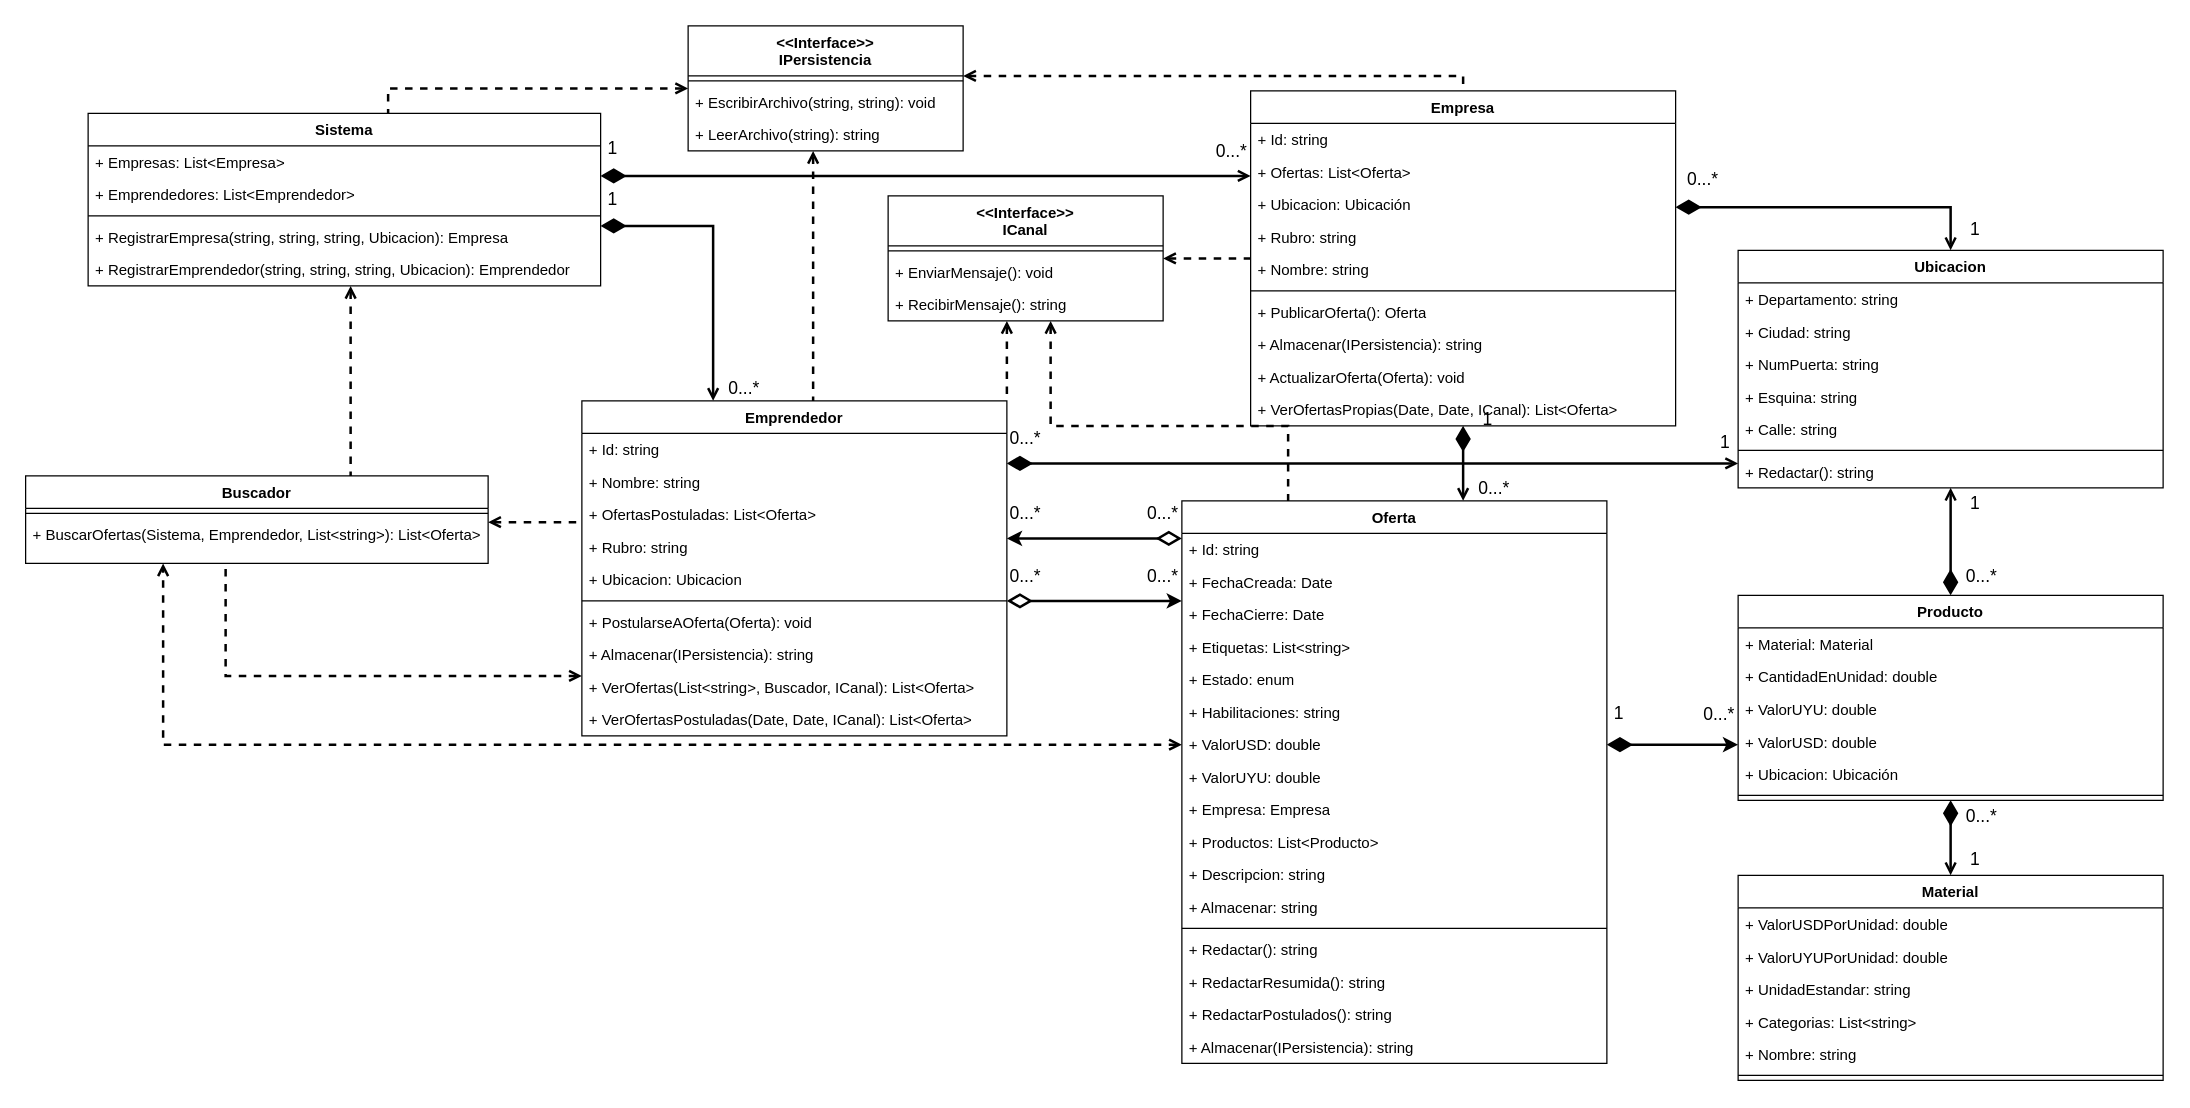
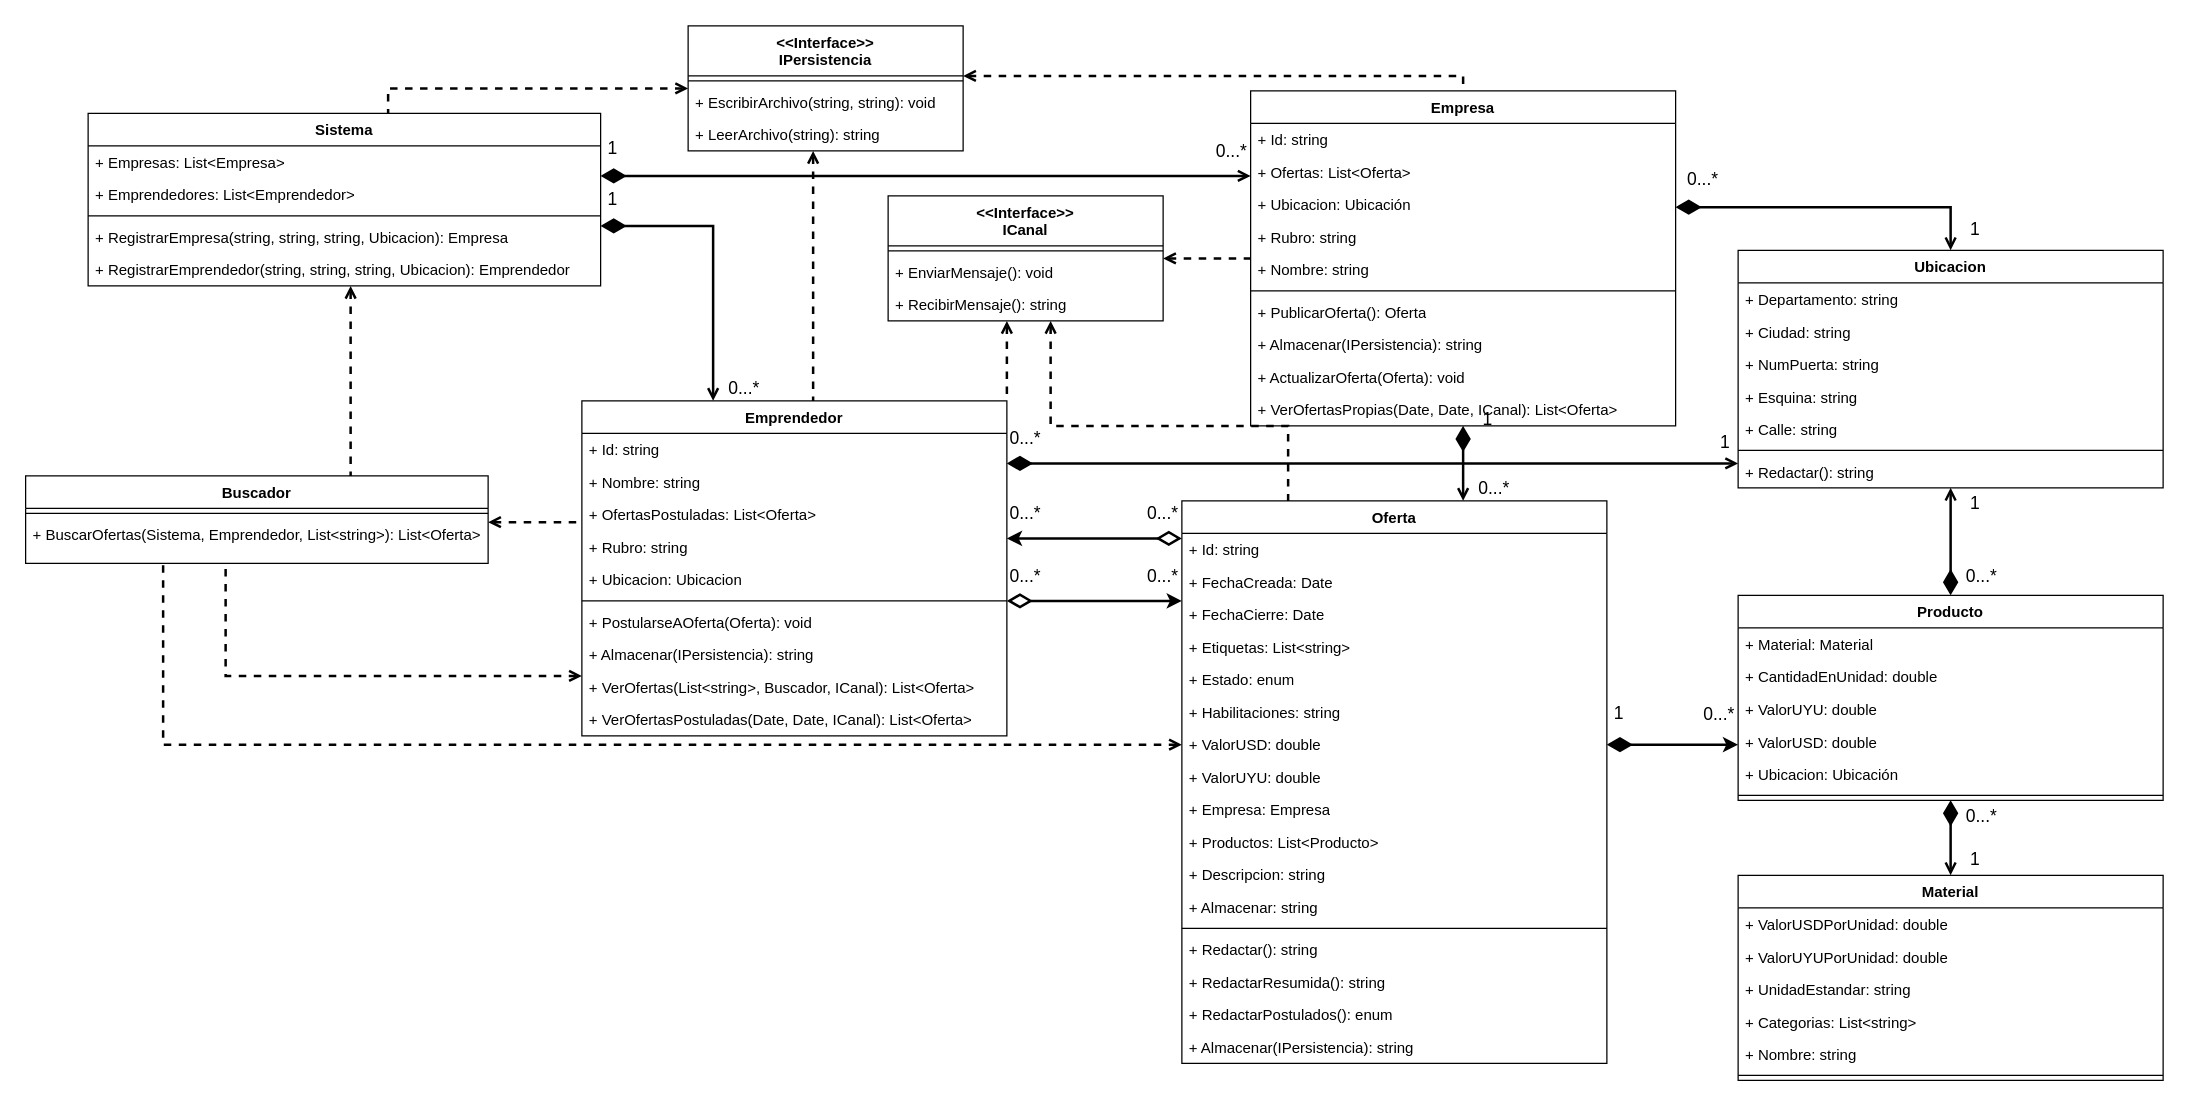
(163, 572) -> (163, 571)
(1306, 1016) -> (1299, 1016)
